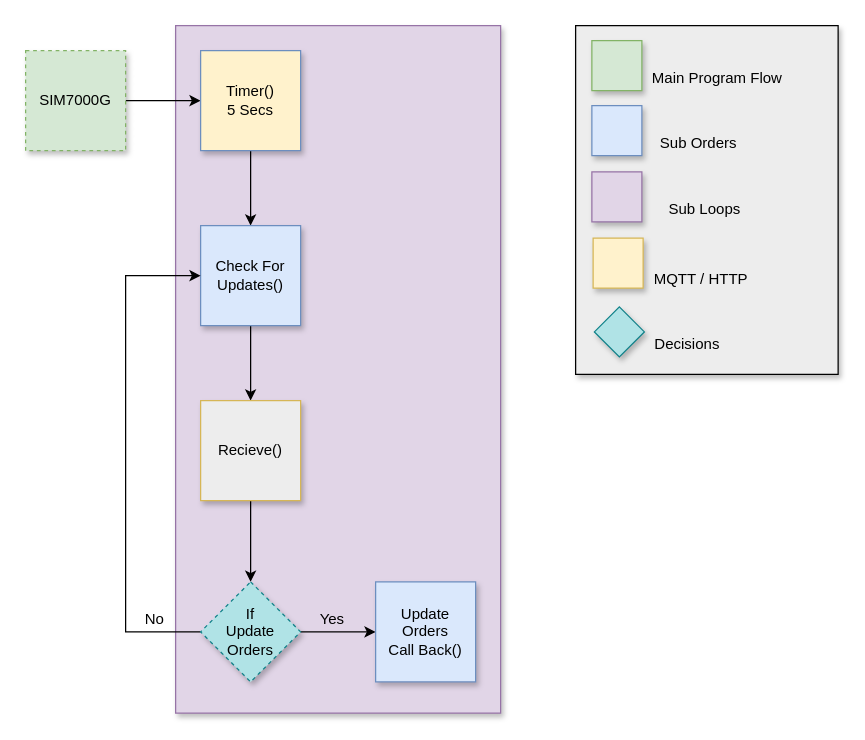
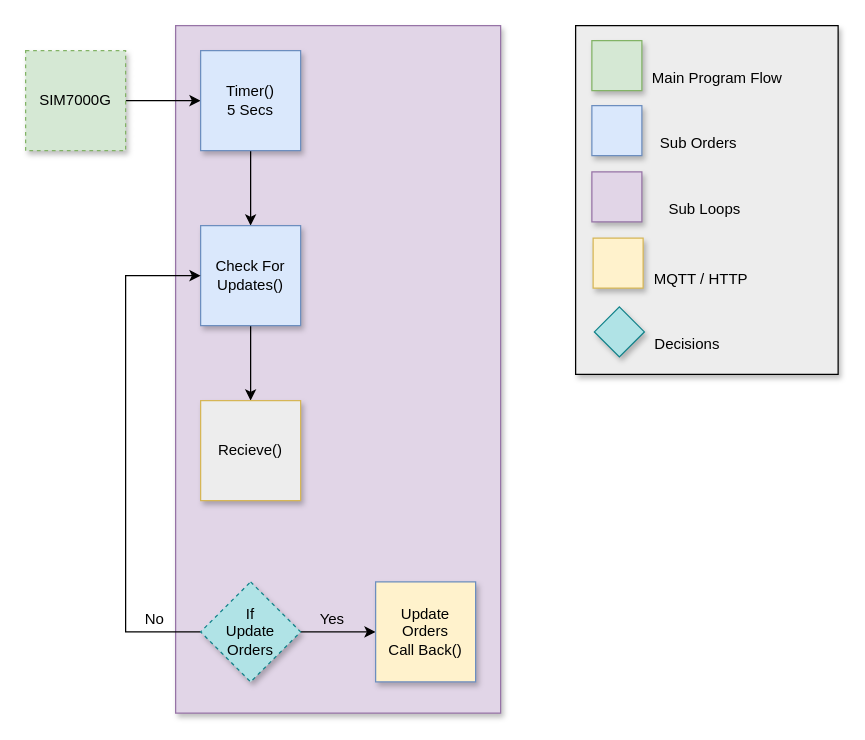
(251, 101) -> (251, 101)
(251, 537) -> none
(426, 632) -> (426, 632)
